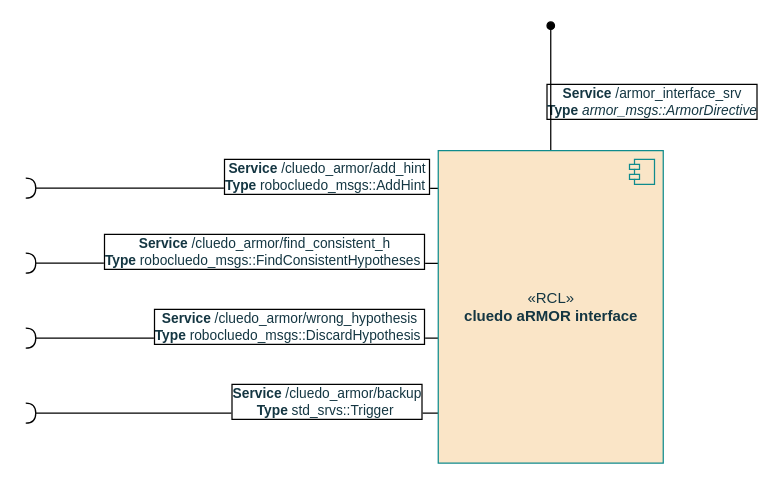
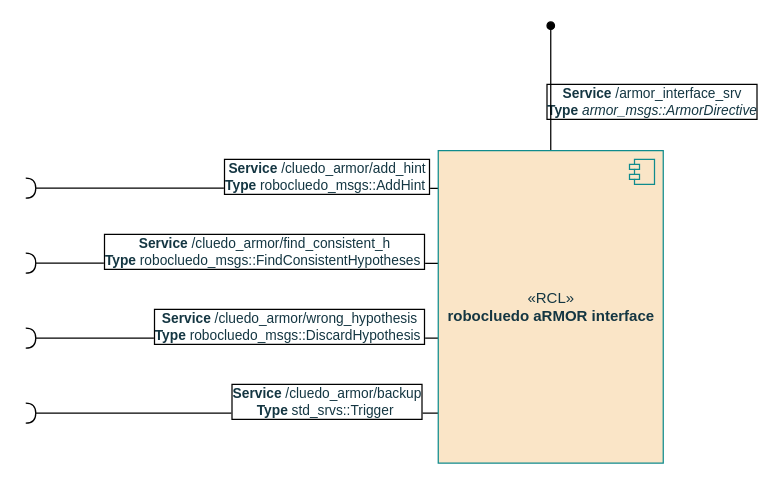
(551, 307) -> (551, 307)
